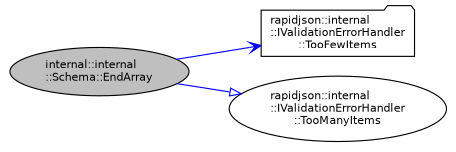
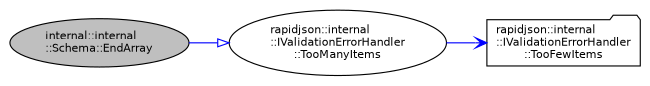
(213, 53) -> (461, 43)
